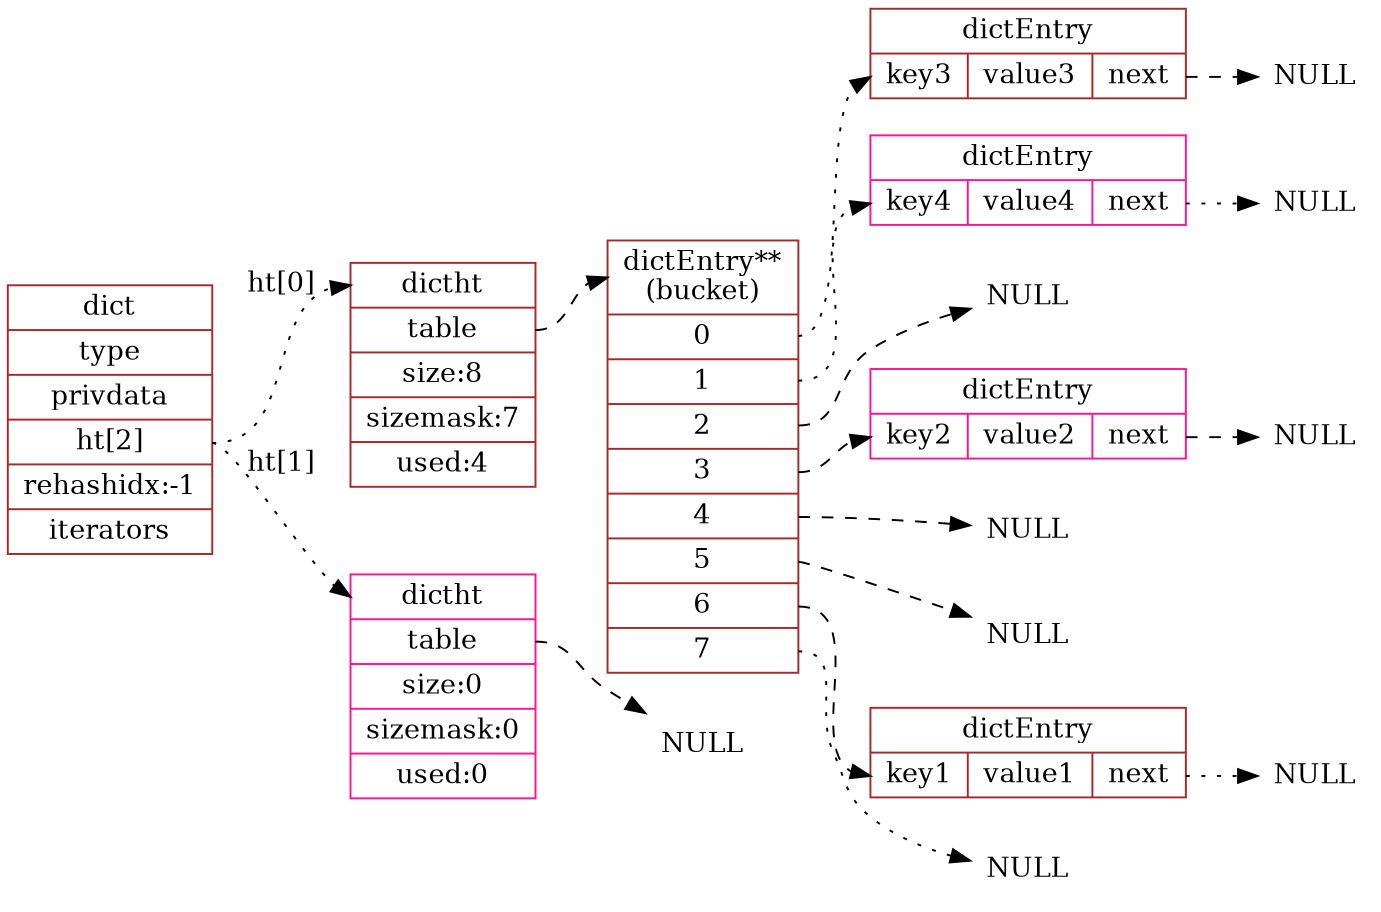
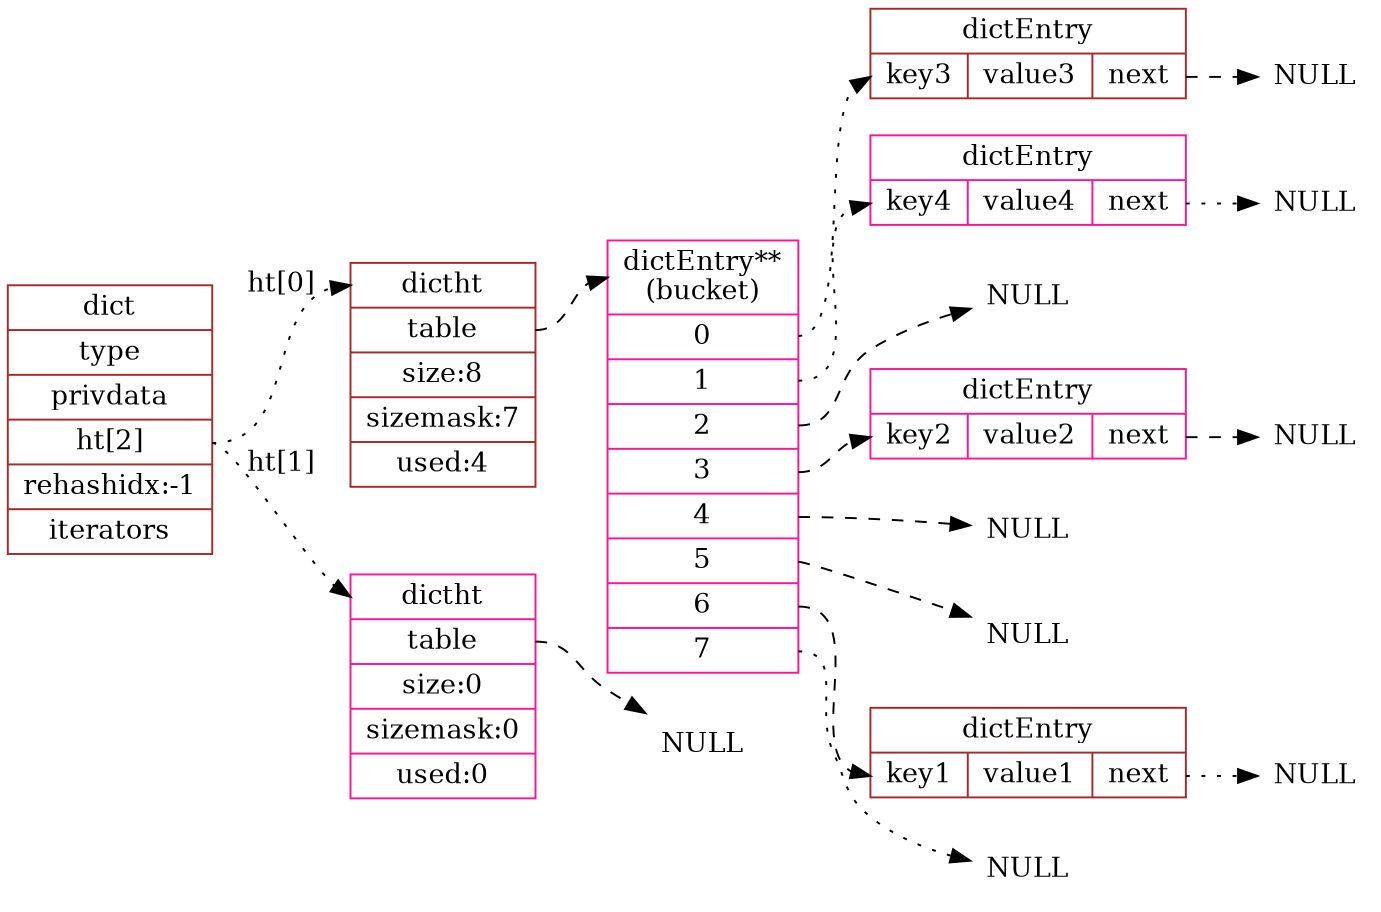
(703, 457) -> (703, 457)
